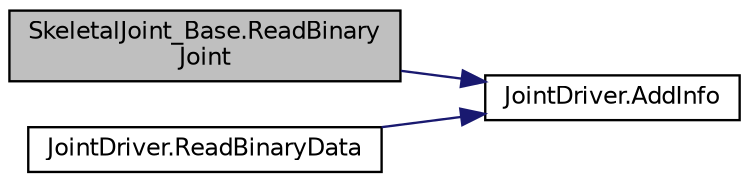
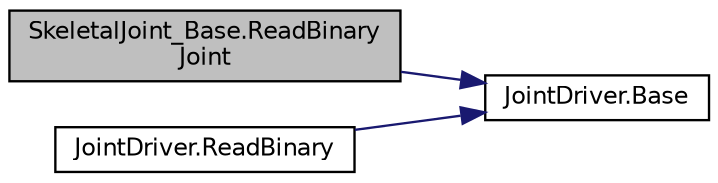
(612, 98) -> (597, 98)
(205, 150) -> (205, 150)
